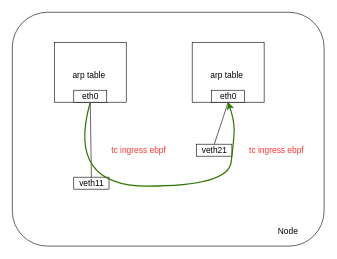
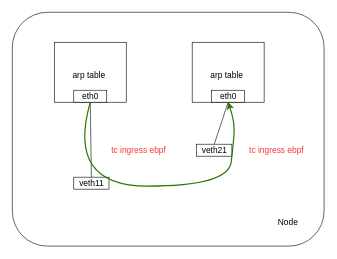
(288, 231) -> (288, 222)
